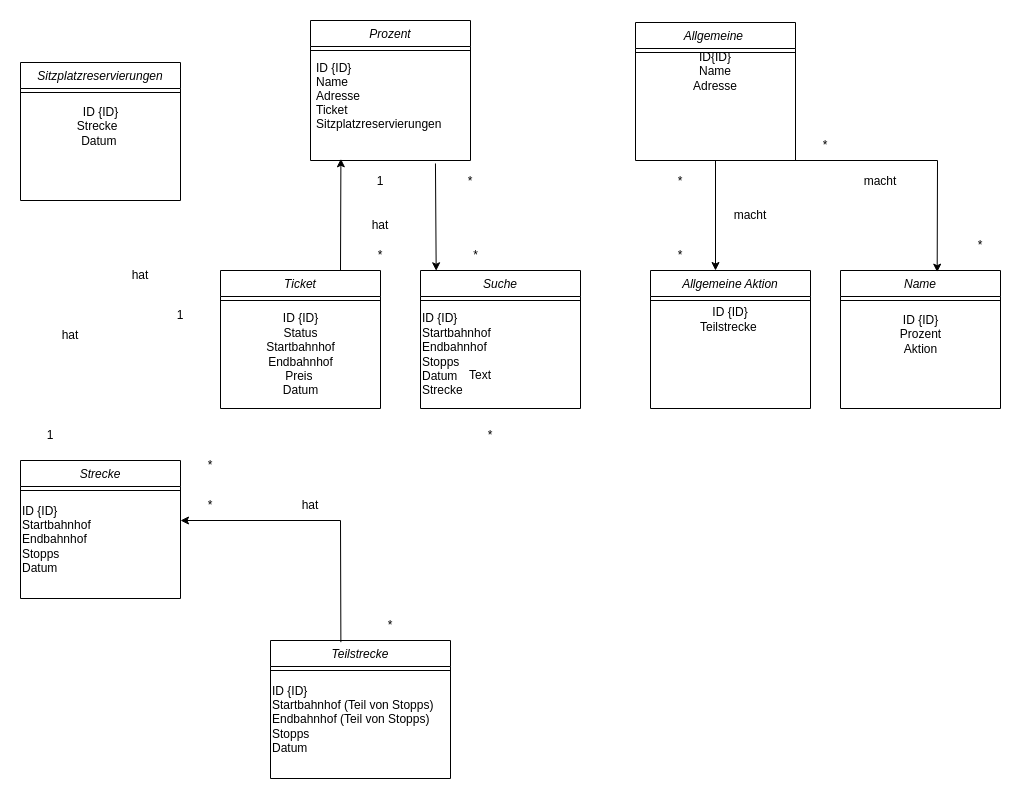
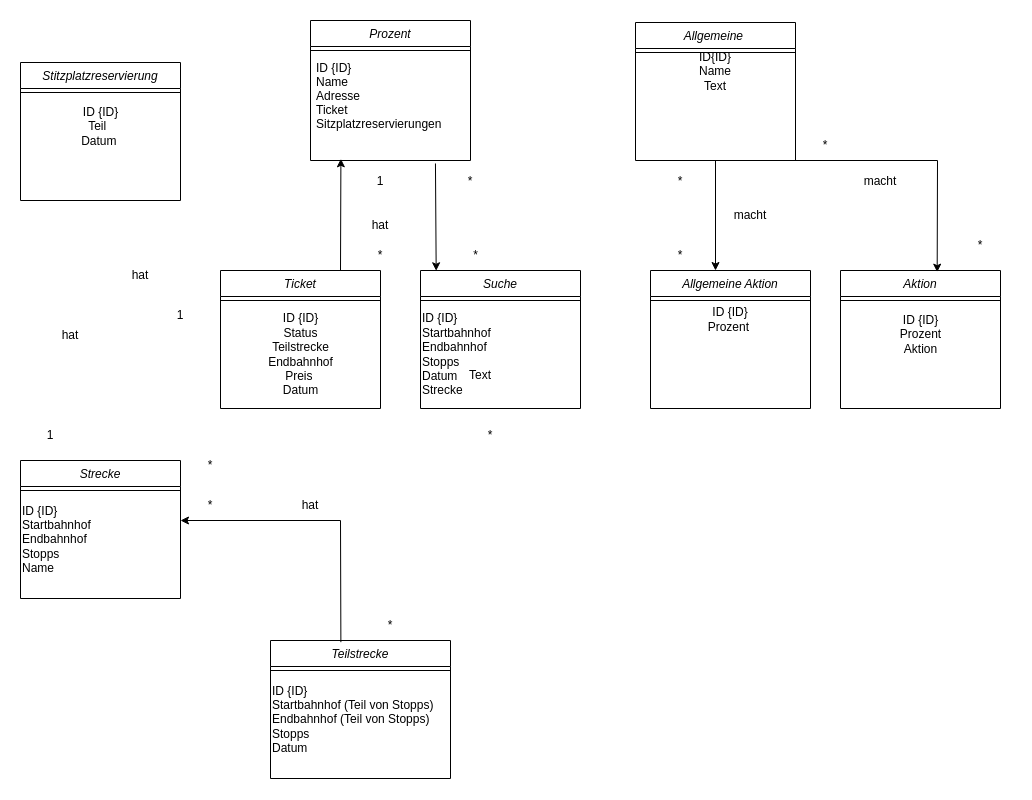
(716, 72) -> (716, 72)
(100, 76) -> (100, 76)
(101, 127) -> (101, 127)
(920, 284) -> (920, 284)
(731, 320) -> (731, 320)
(301, 355) -> (301, 355)
(63, 540) -> (63, 540)
